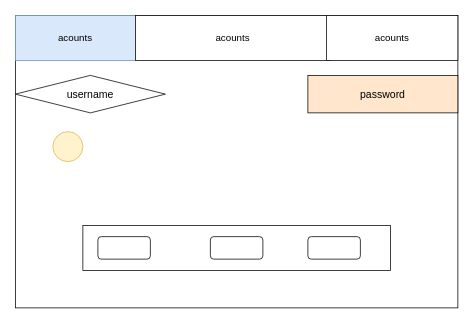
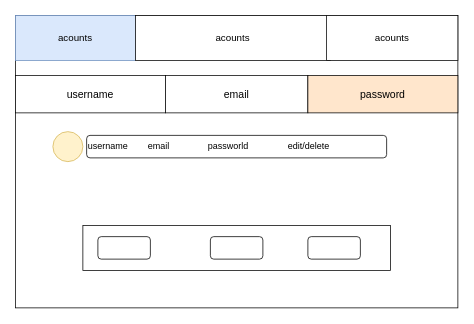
(90, 94) -> (90, 94)
none -> (237, 94)
none -> (237, 147)
